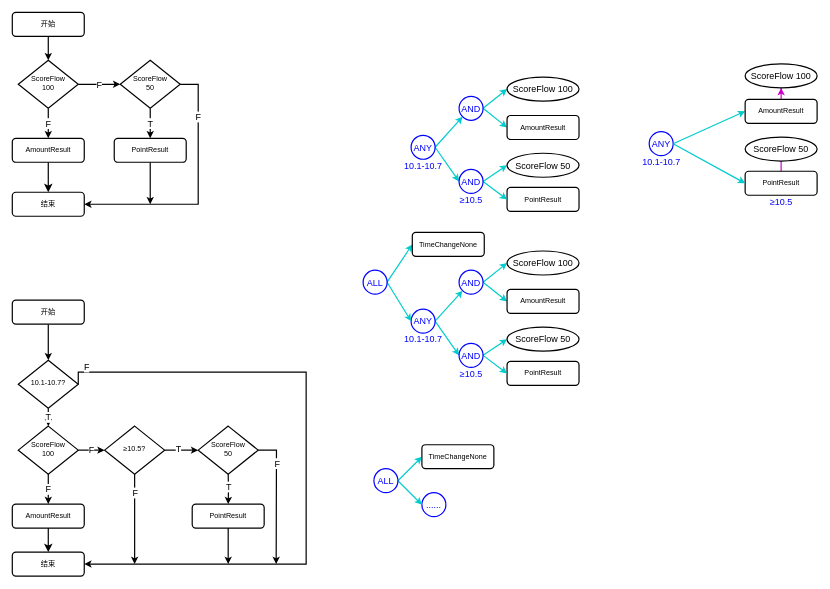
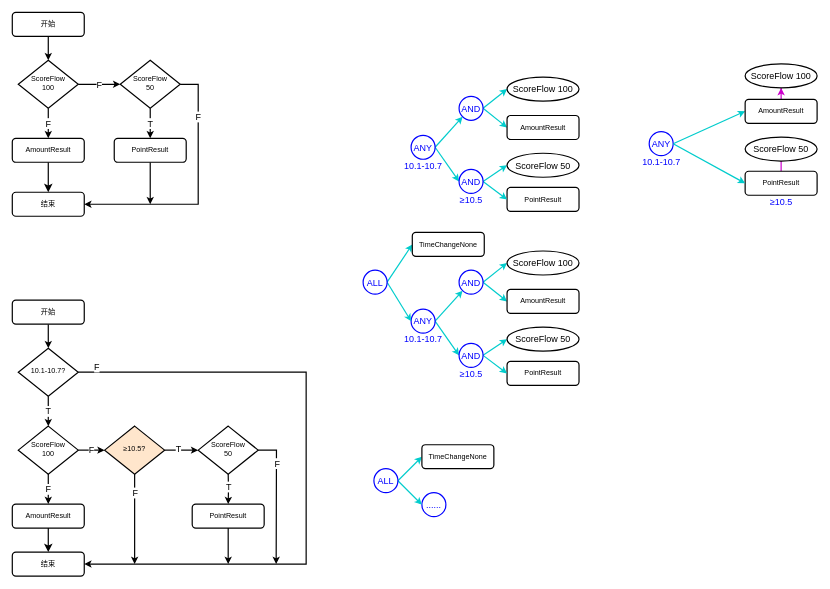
(48, 384) -> (48, 372)
(135, 450) -> (135, 450)
